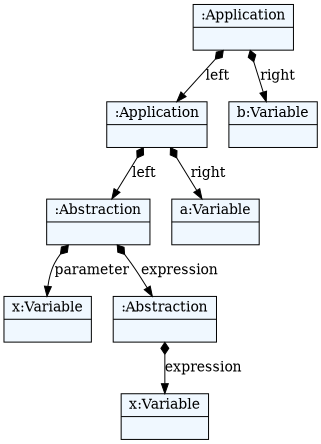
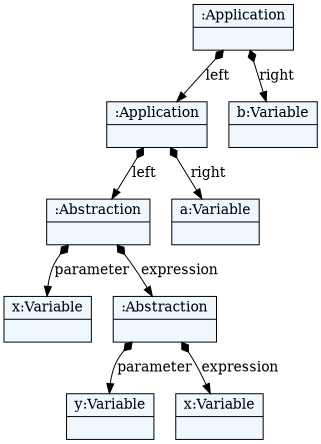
none -> (110, 417)
